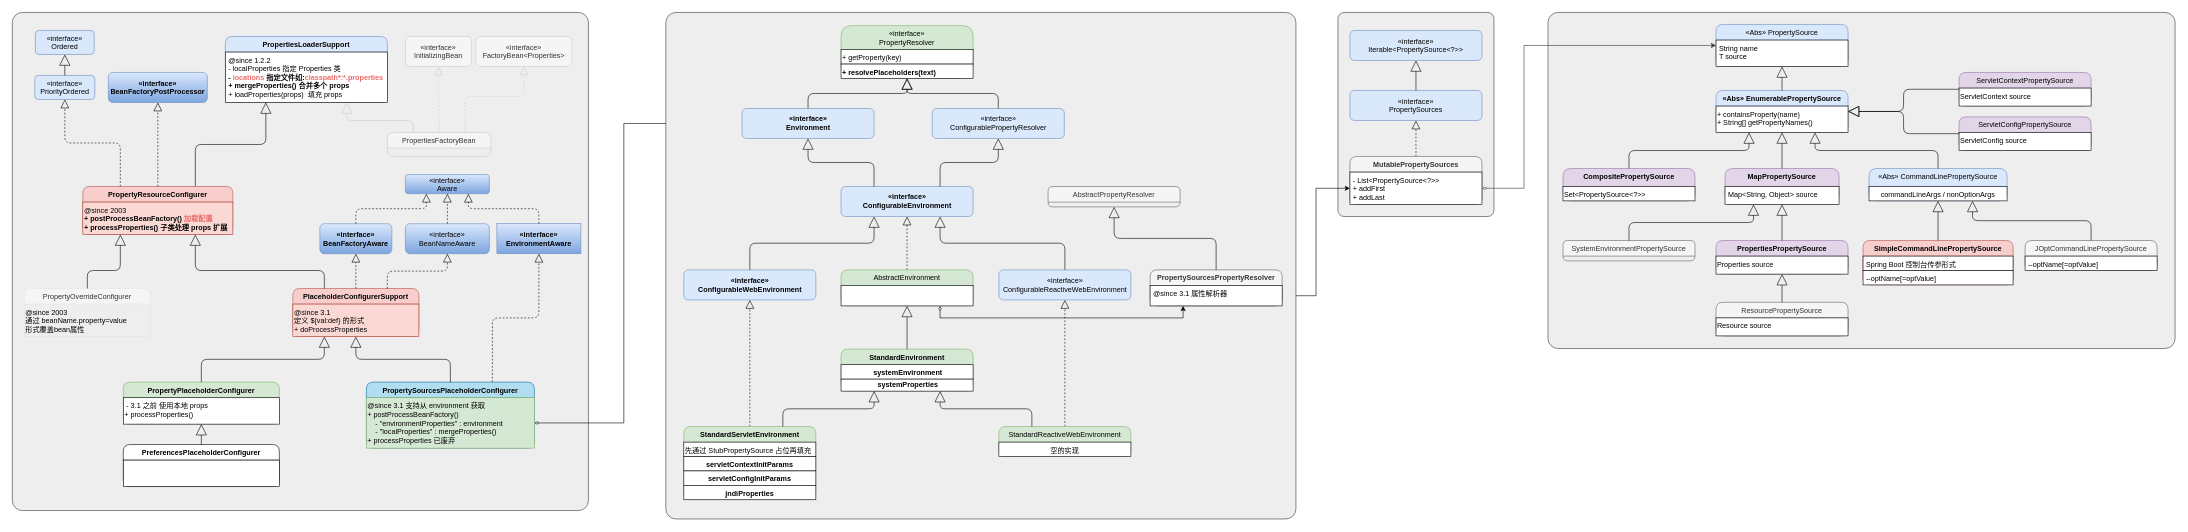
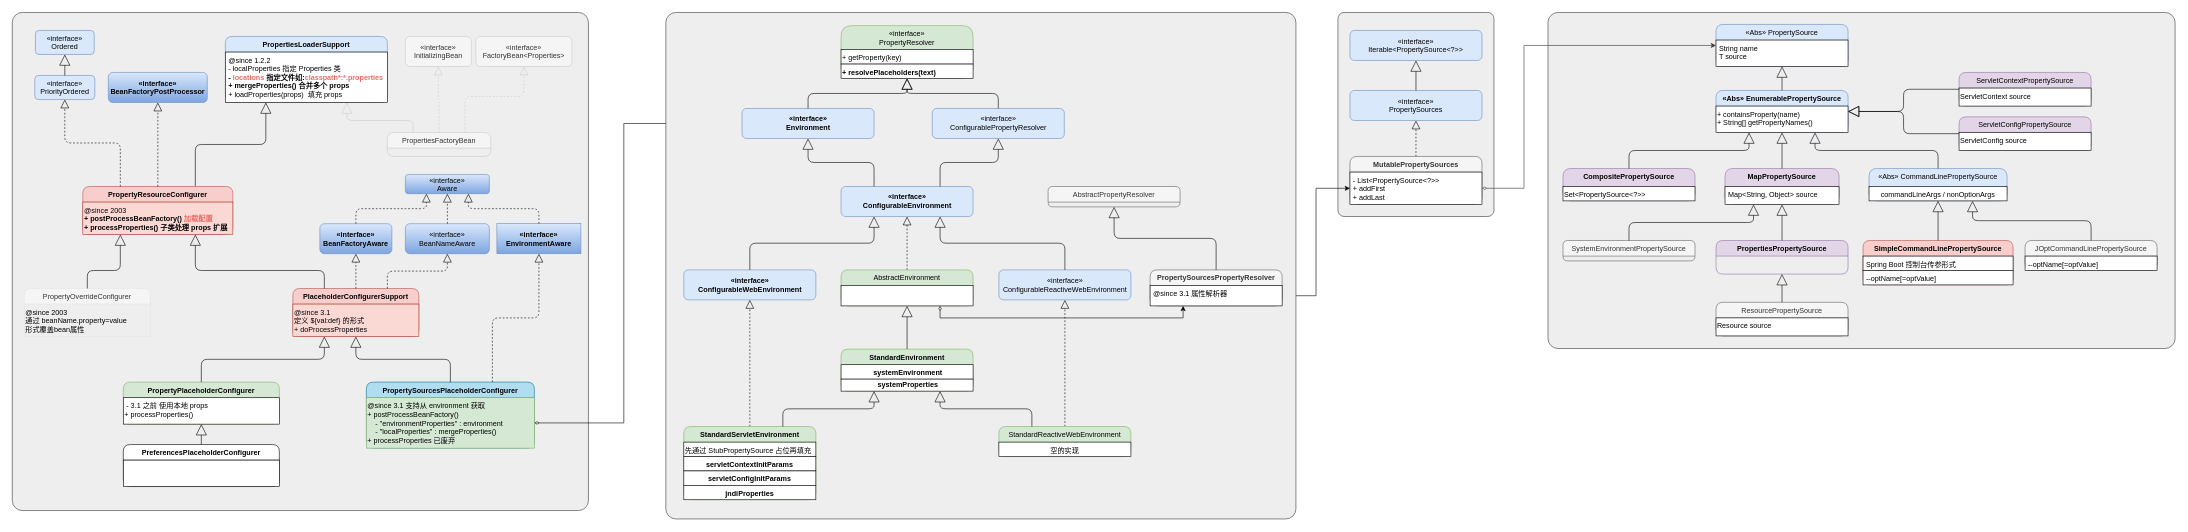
(1782, 265) -> none
